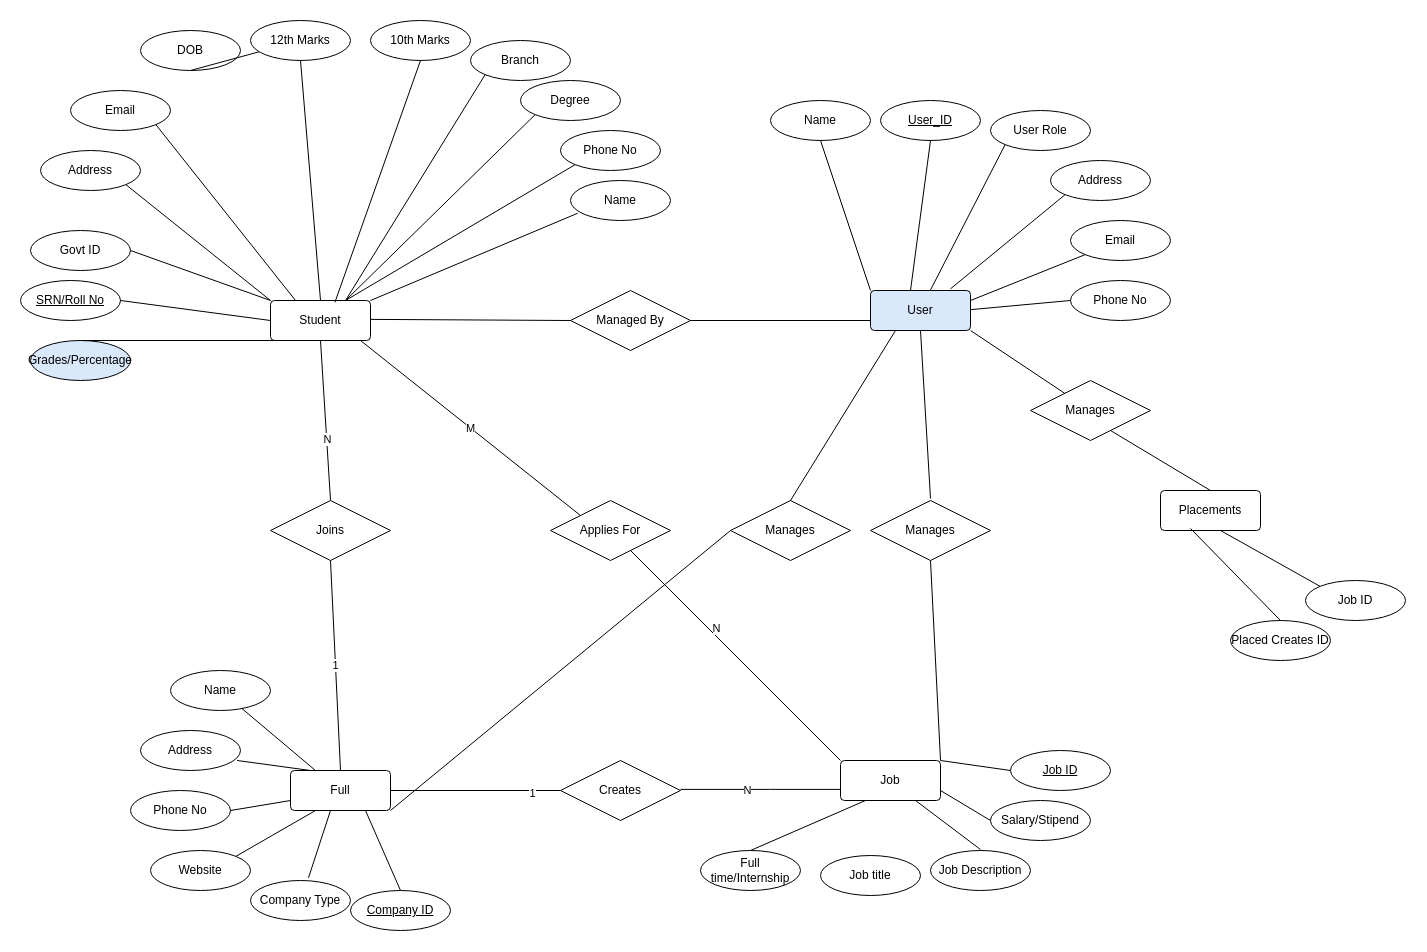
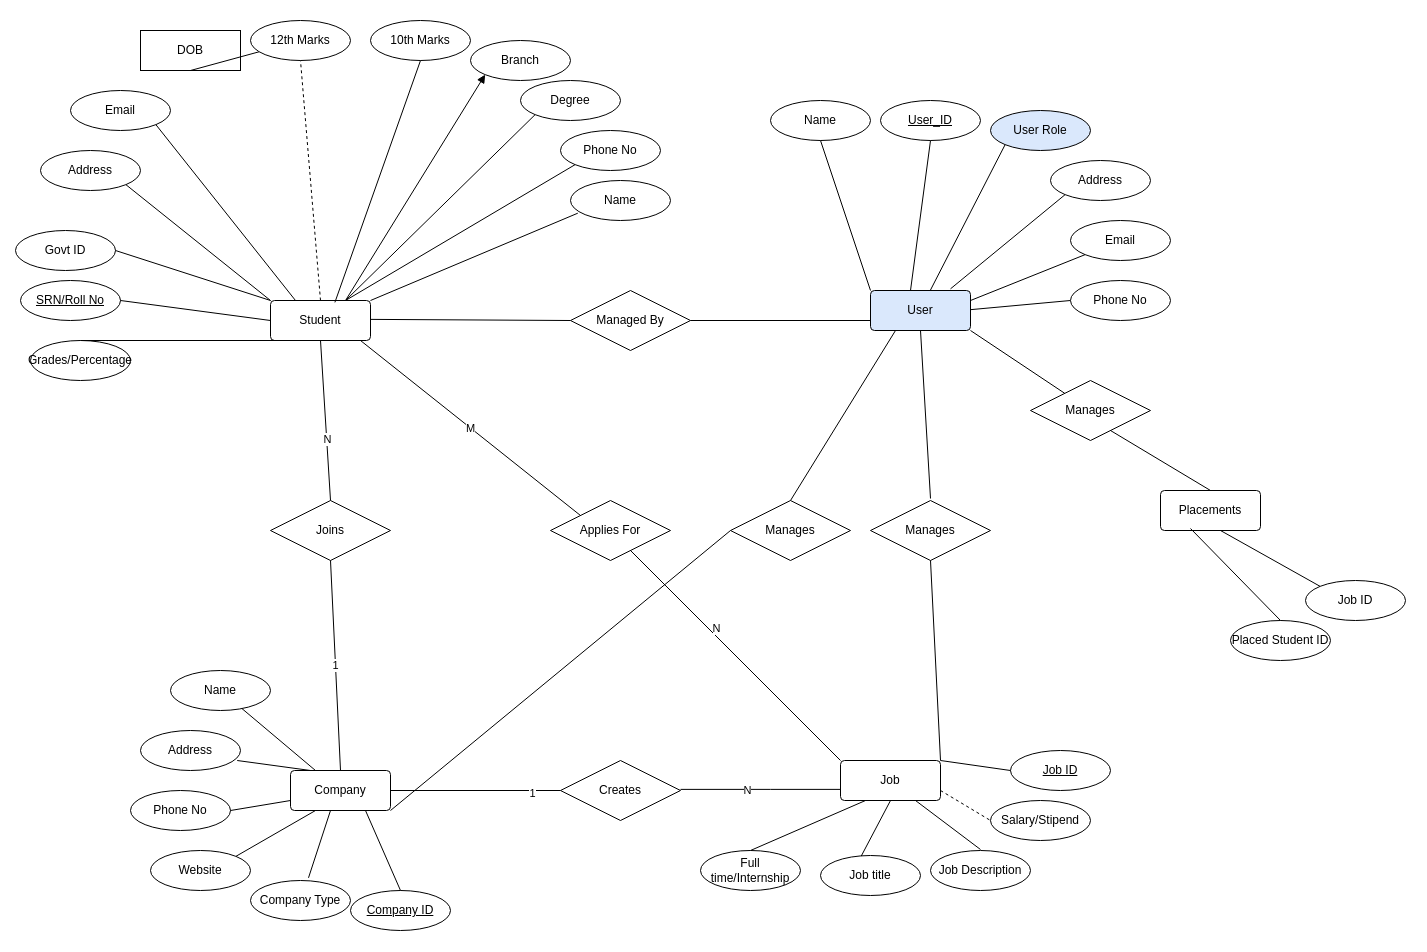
(191, 51) -> (191, 51)
(483, 79) -> (480, 82)
(1041, 131) -> (1041, 131)
(310, 180) -> (310, 180)
(81, 251) -> (66, 251)
(81, 361) -> (81, 361)
(1281, 641) -> (1281, 641)
(341, 791) -> (341, 791)
(964, 804) -> (964, 804)
none -> (876, 828)
